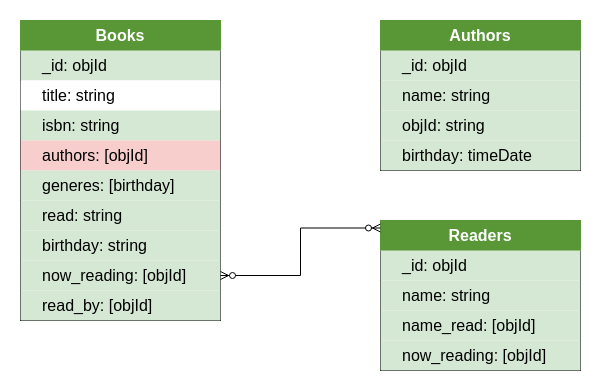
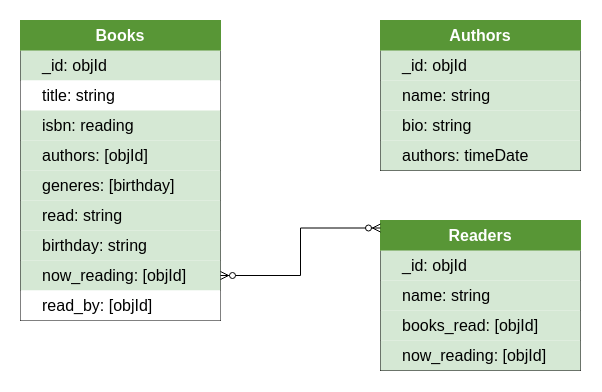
(88, 126) -> (92, 126)
(455, 126) -> (443, 126)
(121, 156) -> (121, 156)
(475, 156) -> (472, 156)
(121, 306) -> (121, 306)
(479, 326) -> (483, 326)
